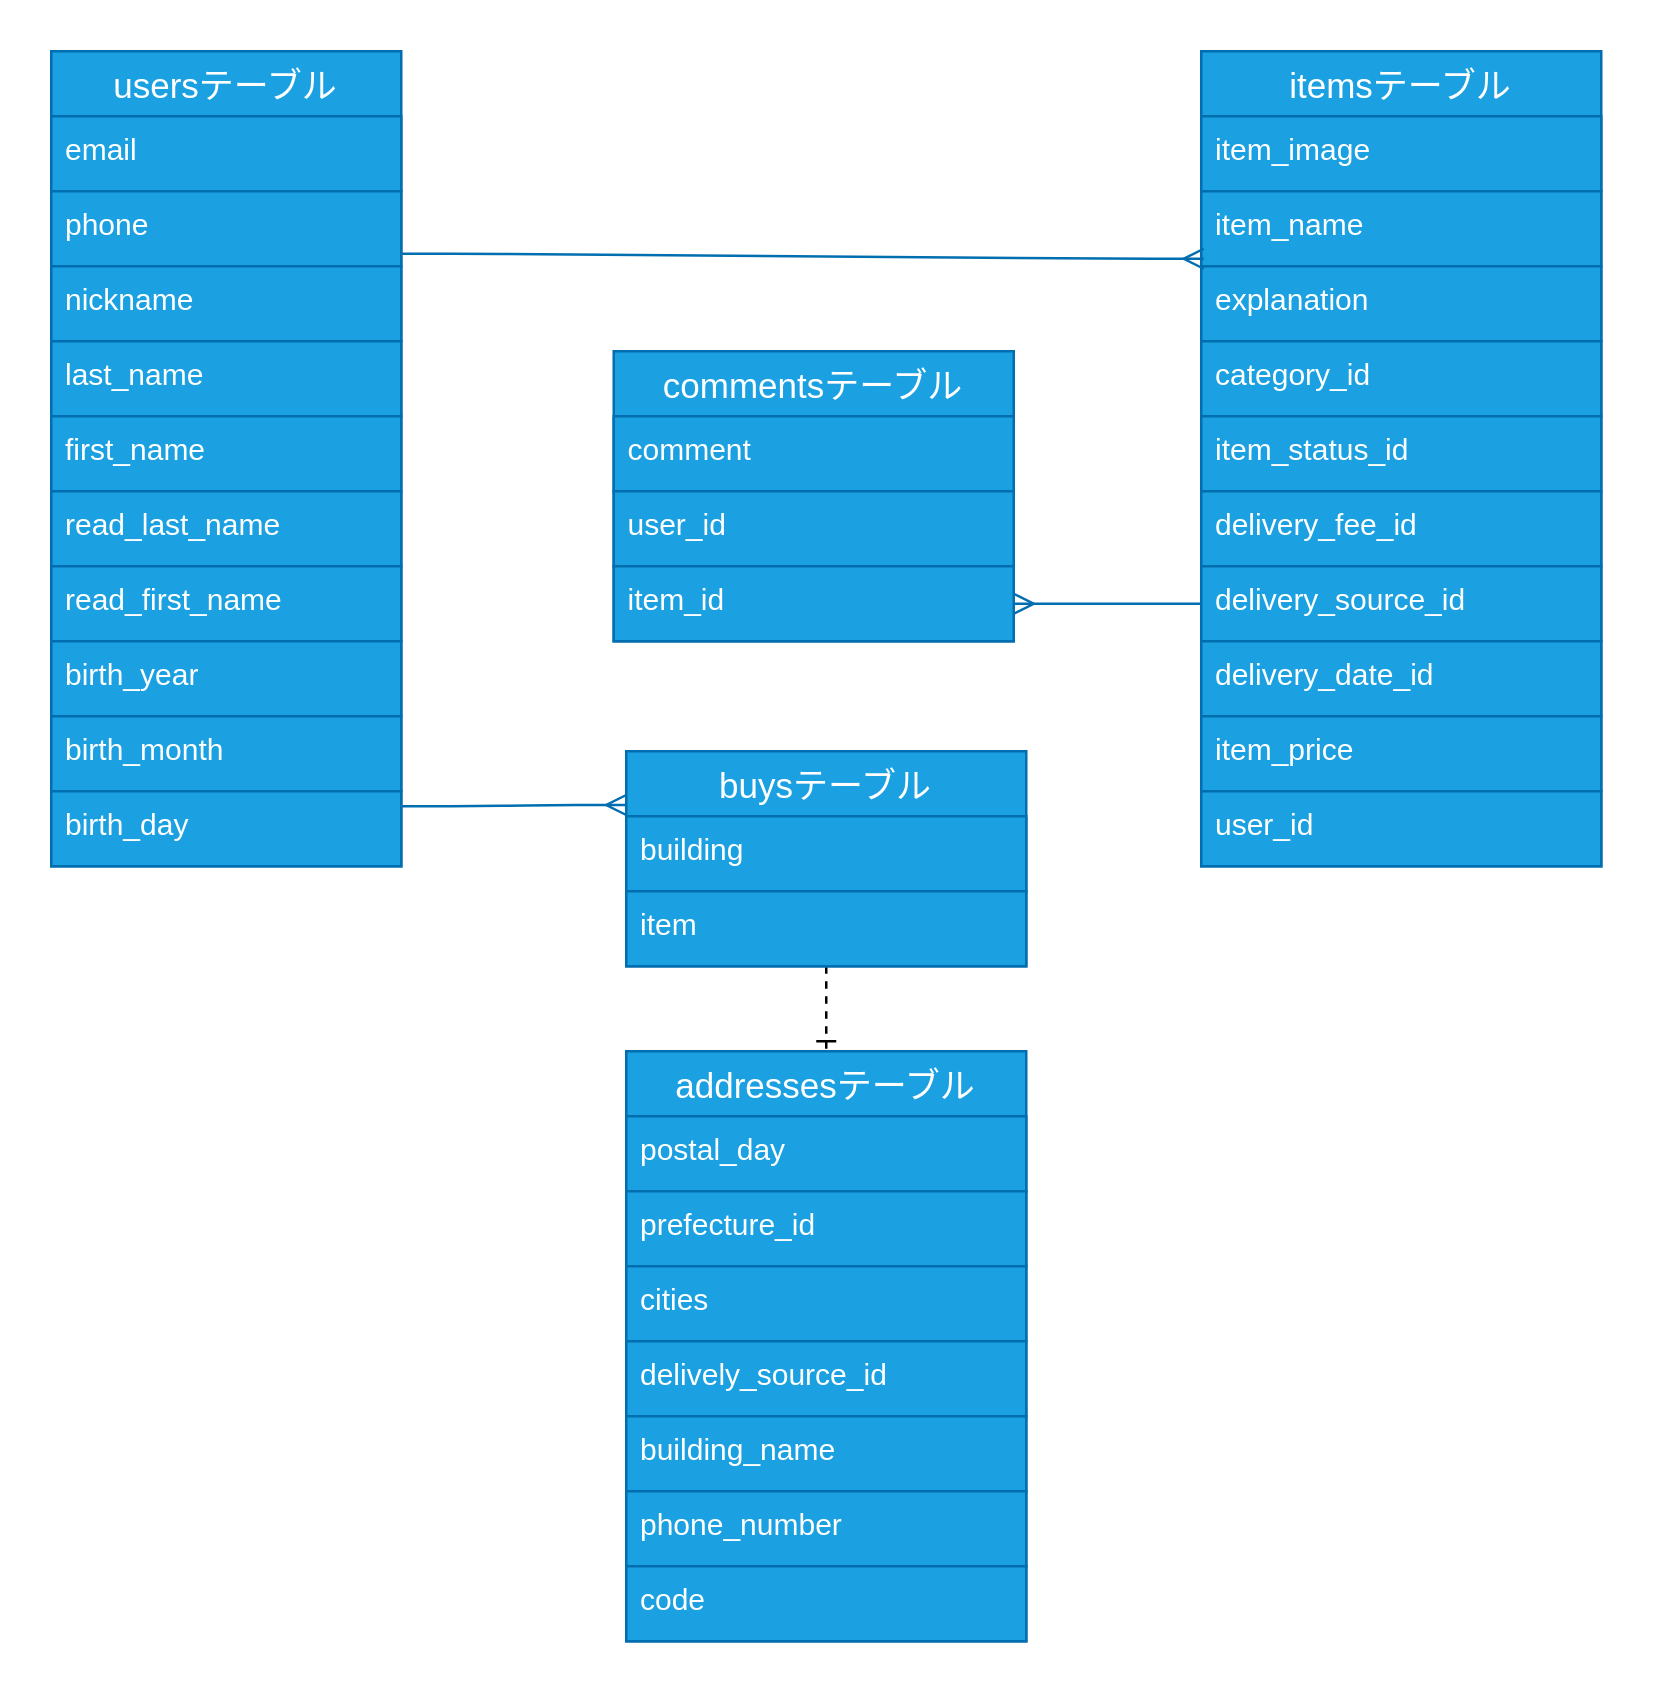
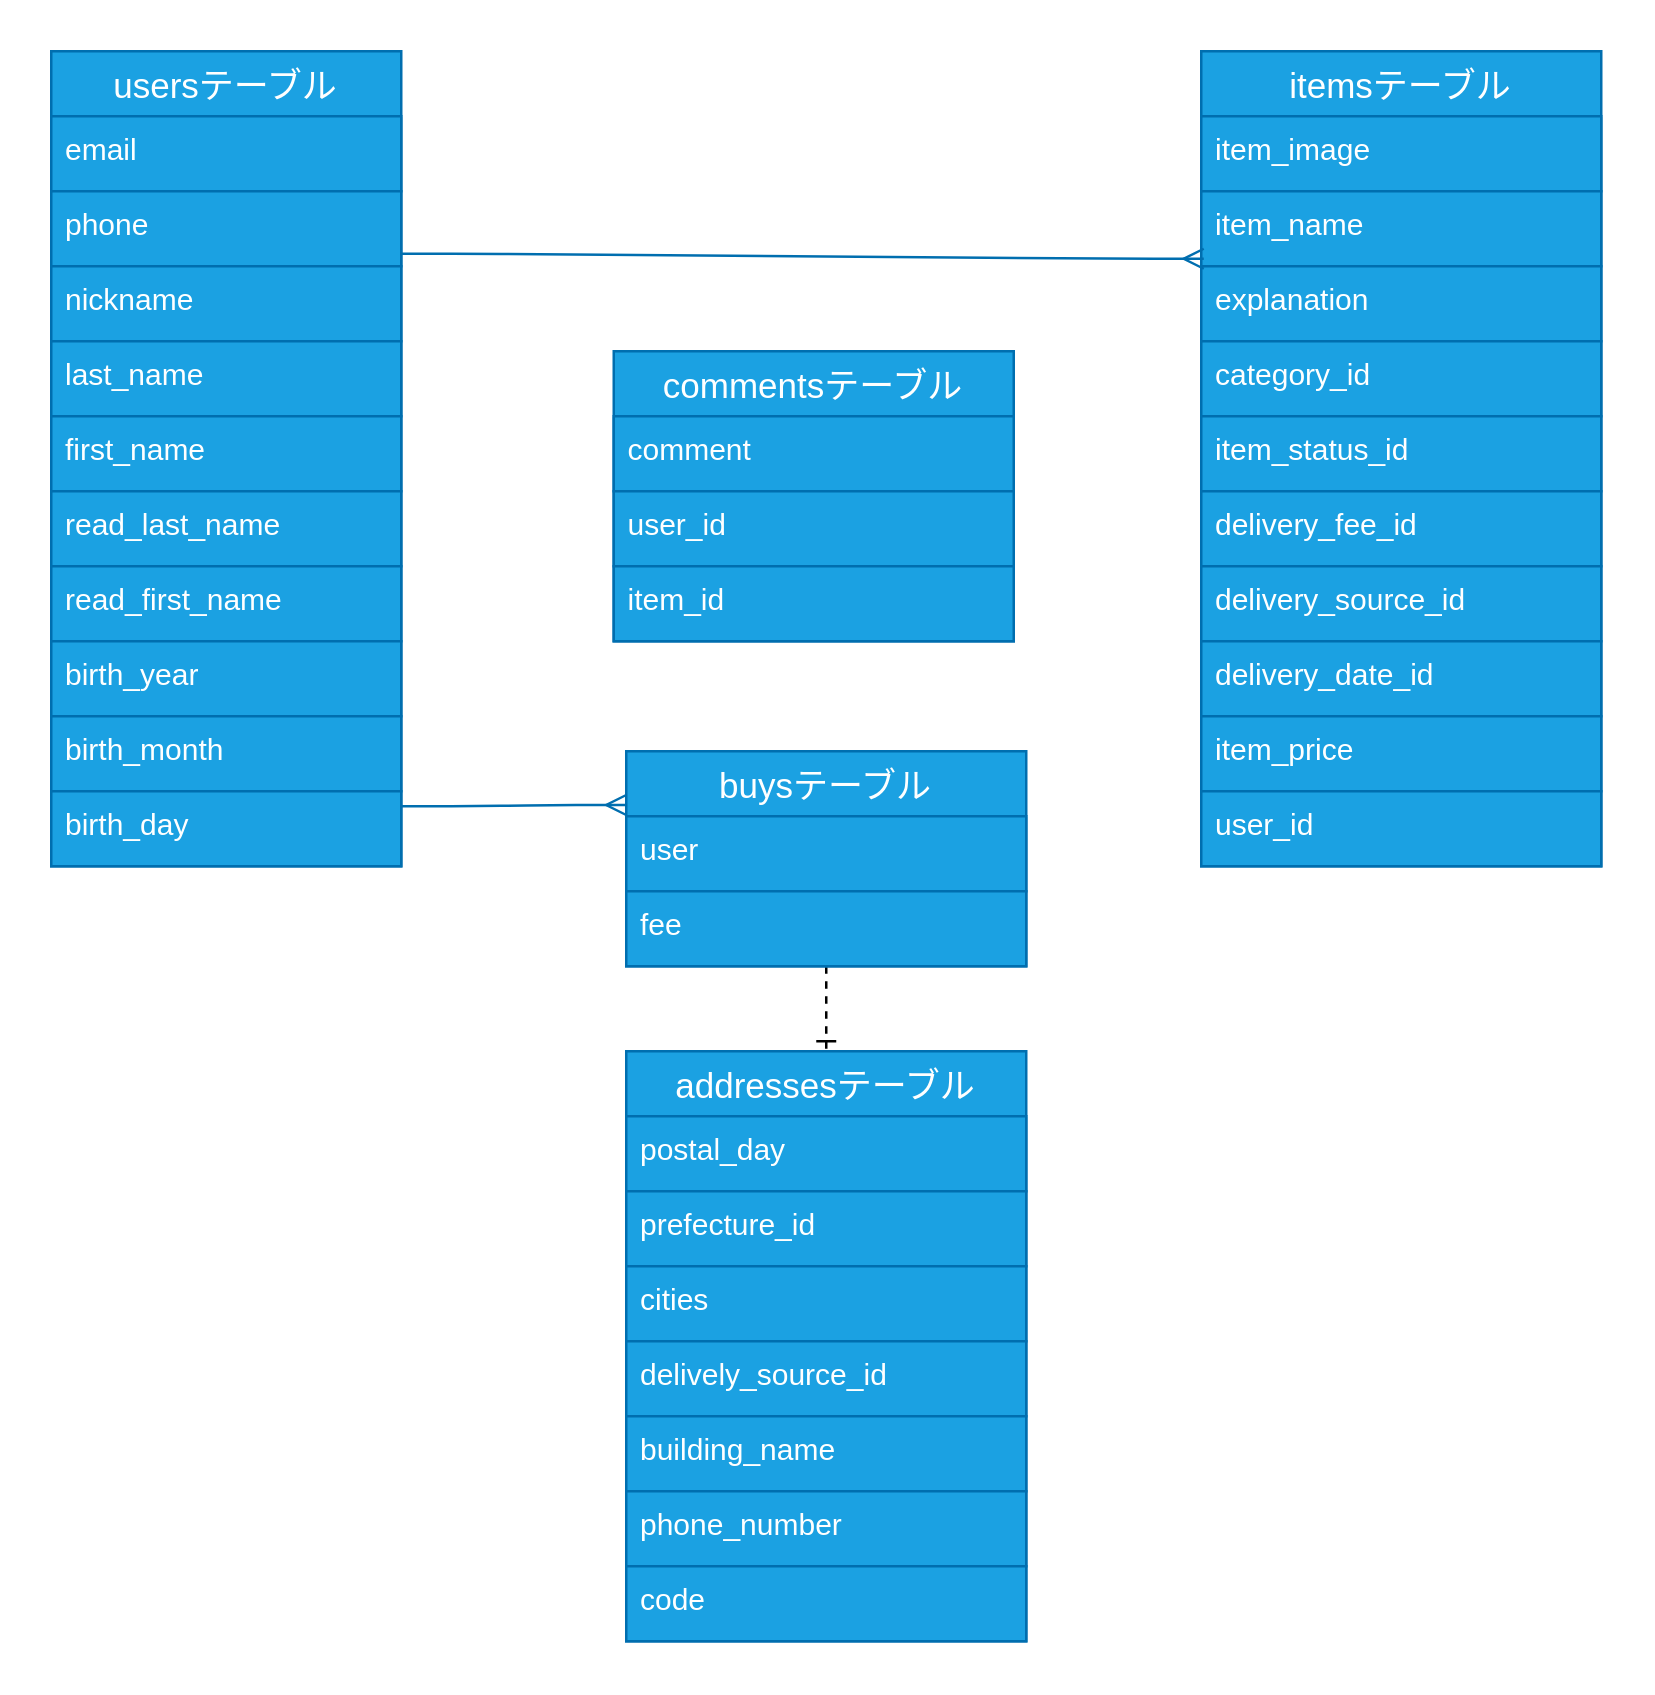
(1108, 604) -> none
(696, 850) -> (674, 850)
(670, 925) -> (665, 925)
